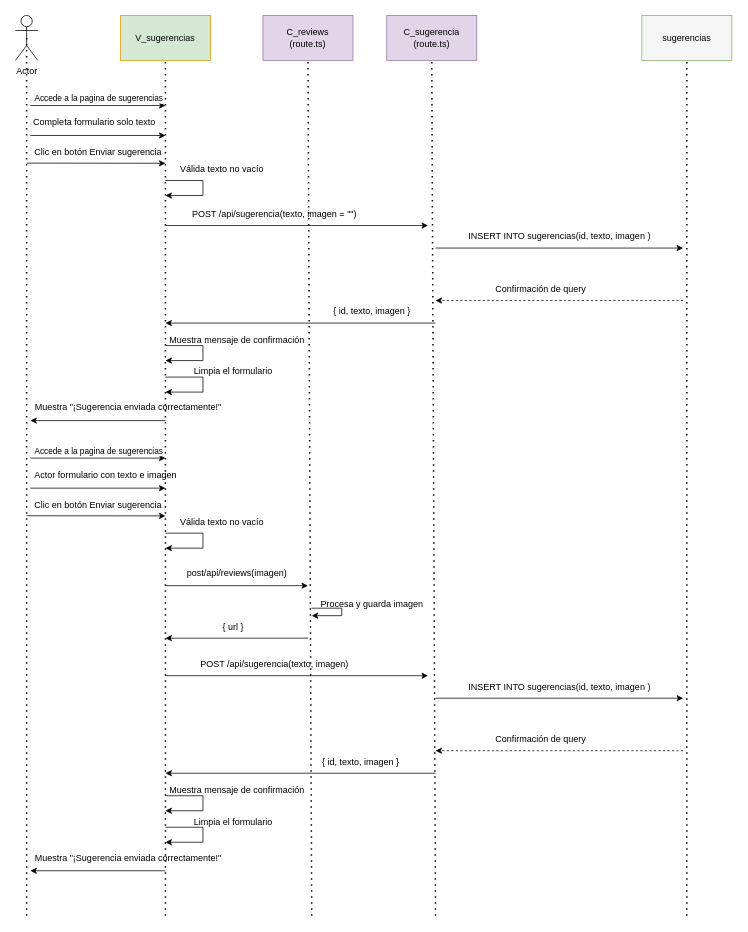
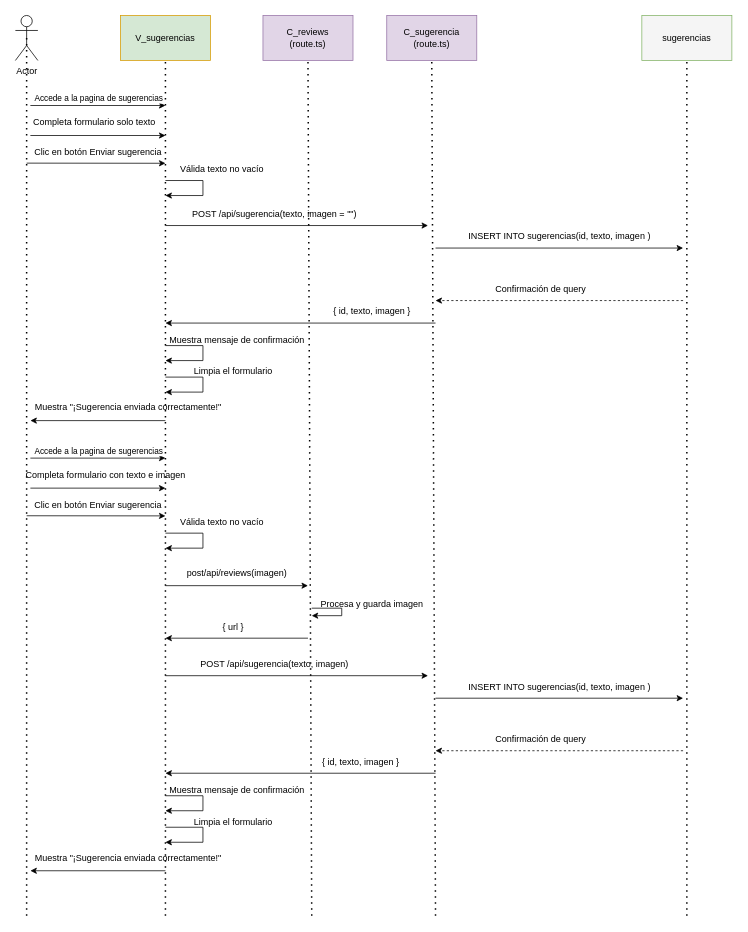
(106, 475) -> (106, 475)
